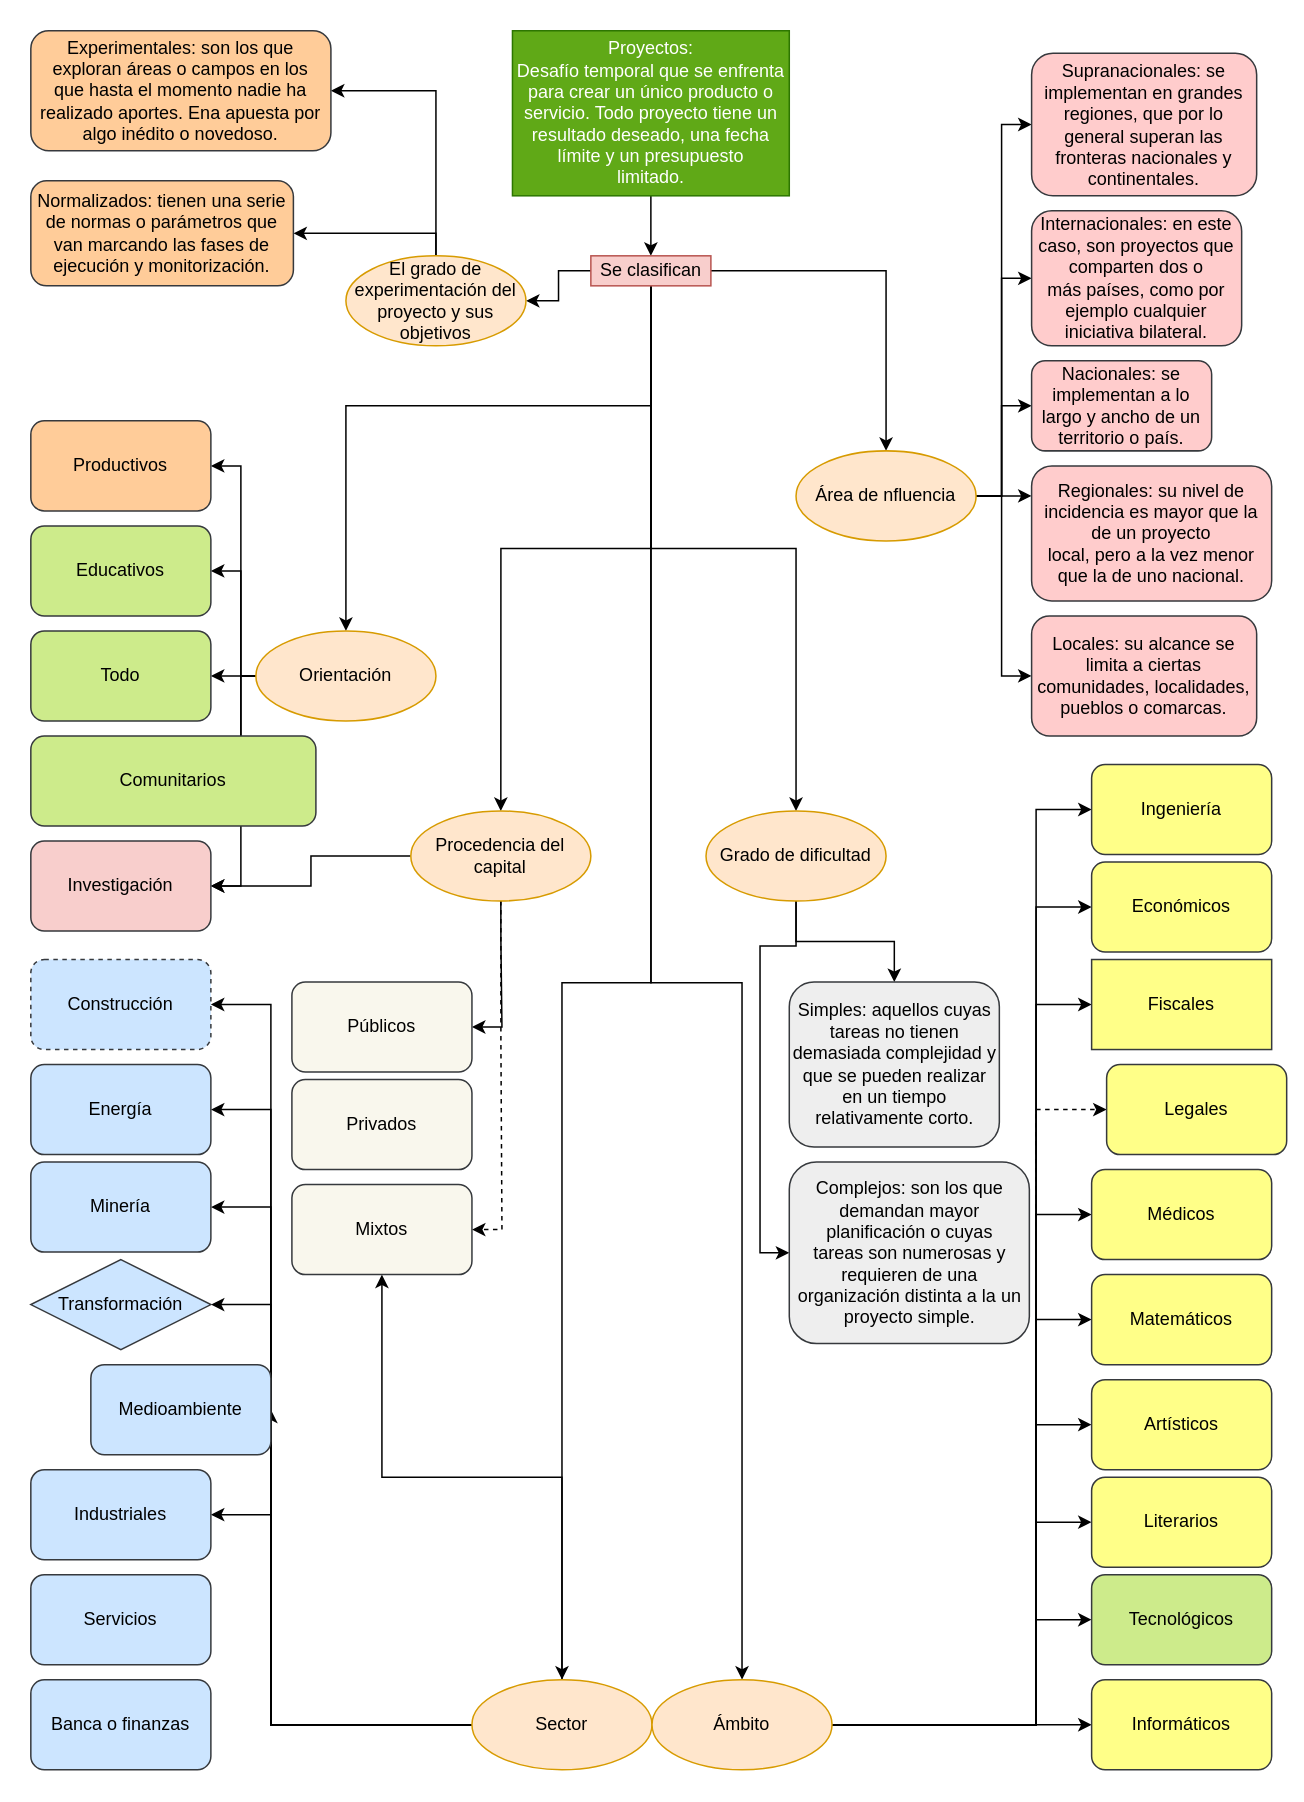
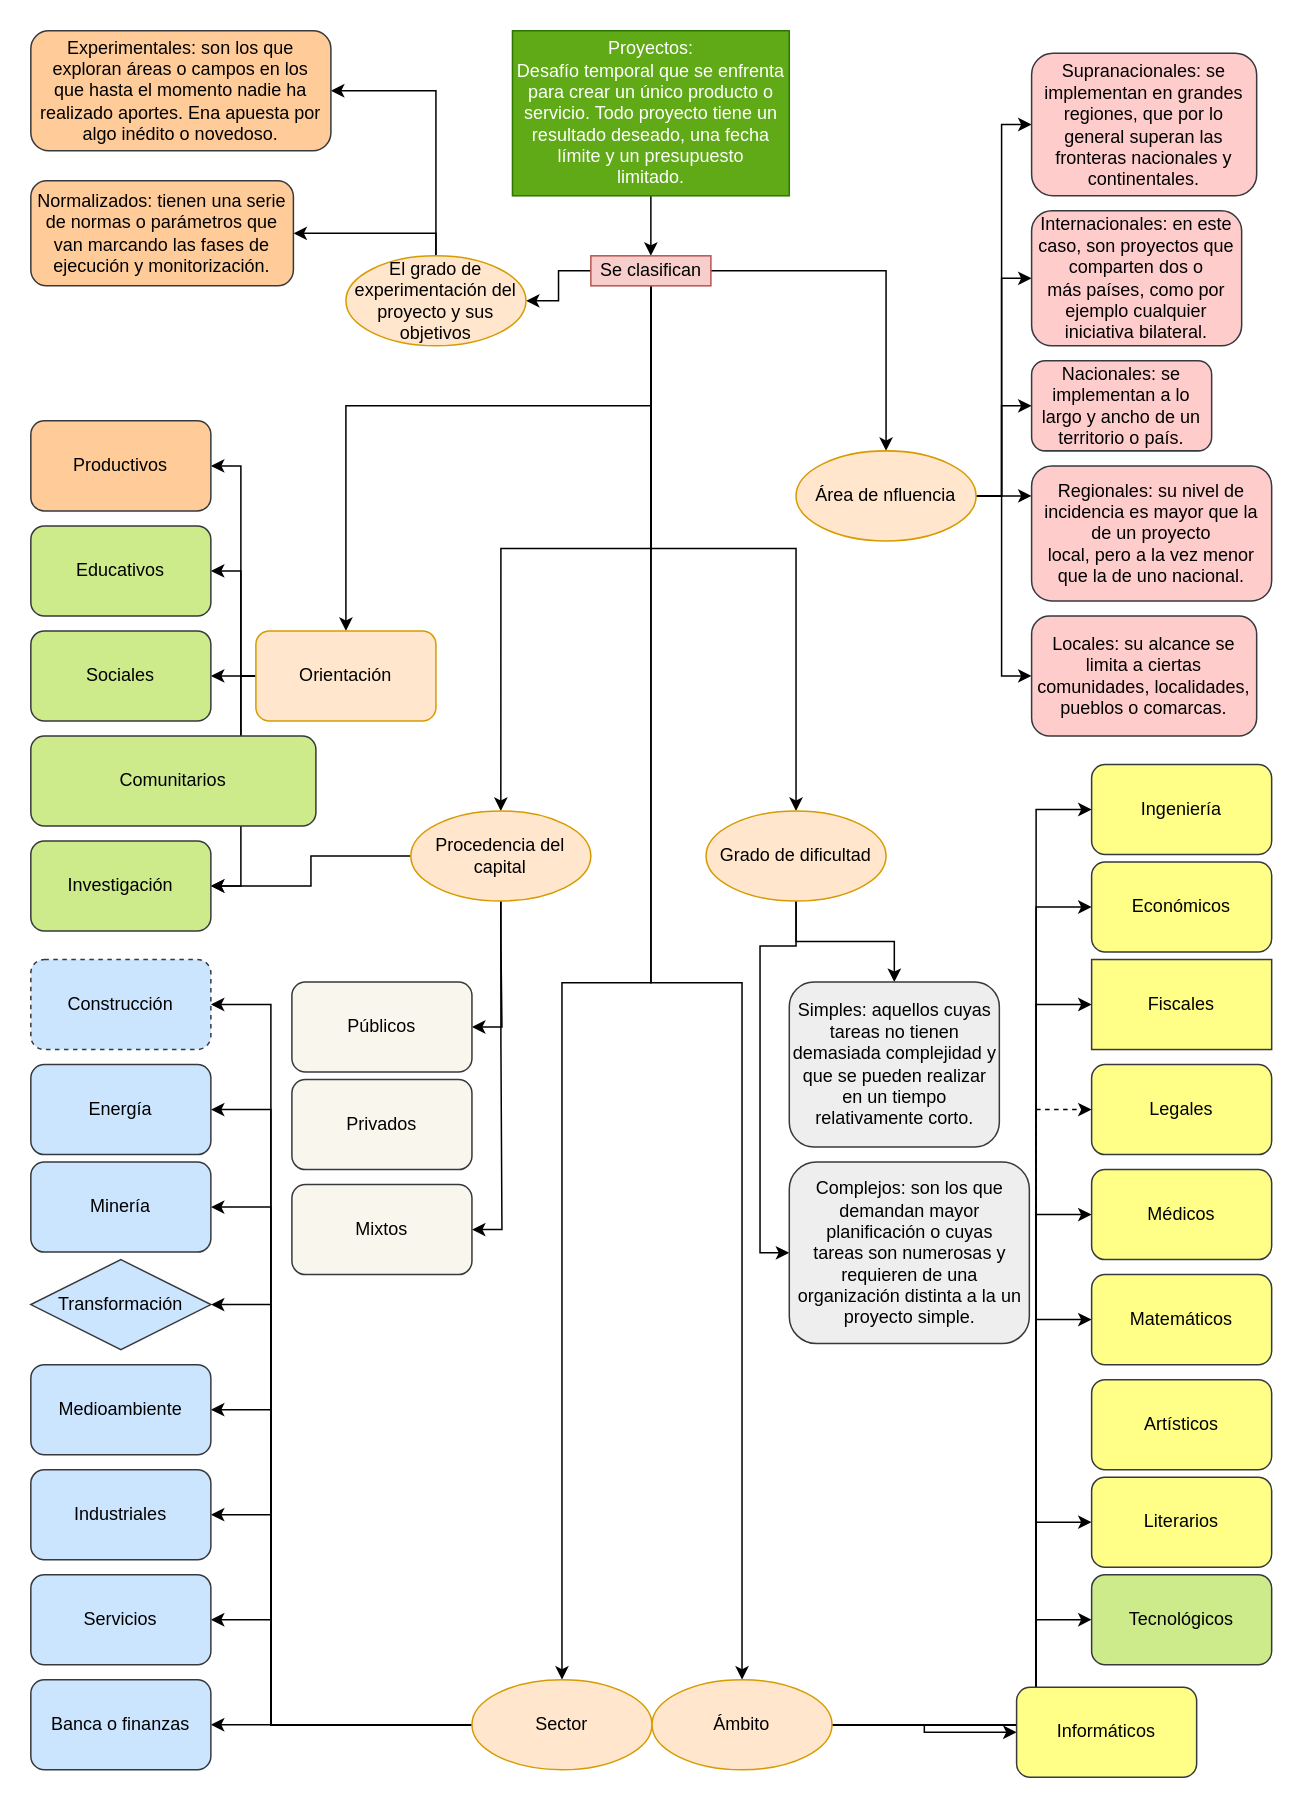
(121, 676) -> (121, 676)
(346, 676) -> (346, 676)
(121, 886) -> (121, 886)
(1196, 1109) -> (1181, 1109)
(501, 1140) -> (501, 1140)
(181, 1409) -> (121, 1409)
(1059, 1424) -> none
(382, 1470) -> (244, 1724)
none -> (244, 1619)
(1181, 1724) -> (1106, 1732)
